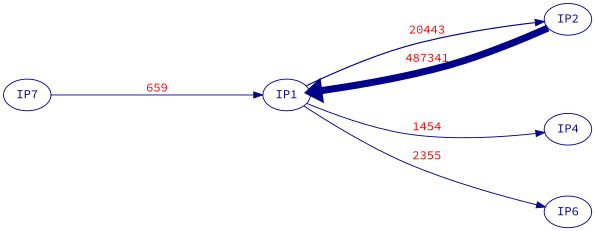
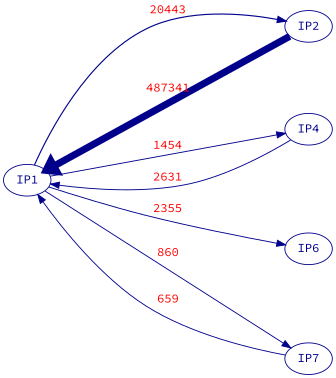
none -> (179, 186)
none -> (164, 267)
